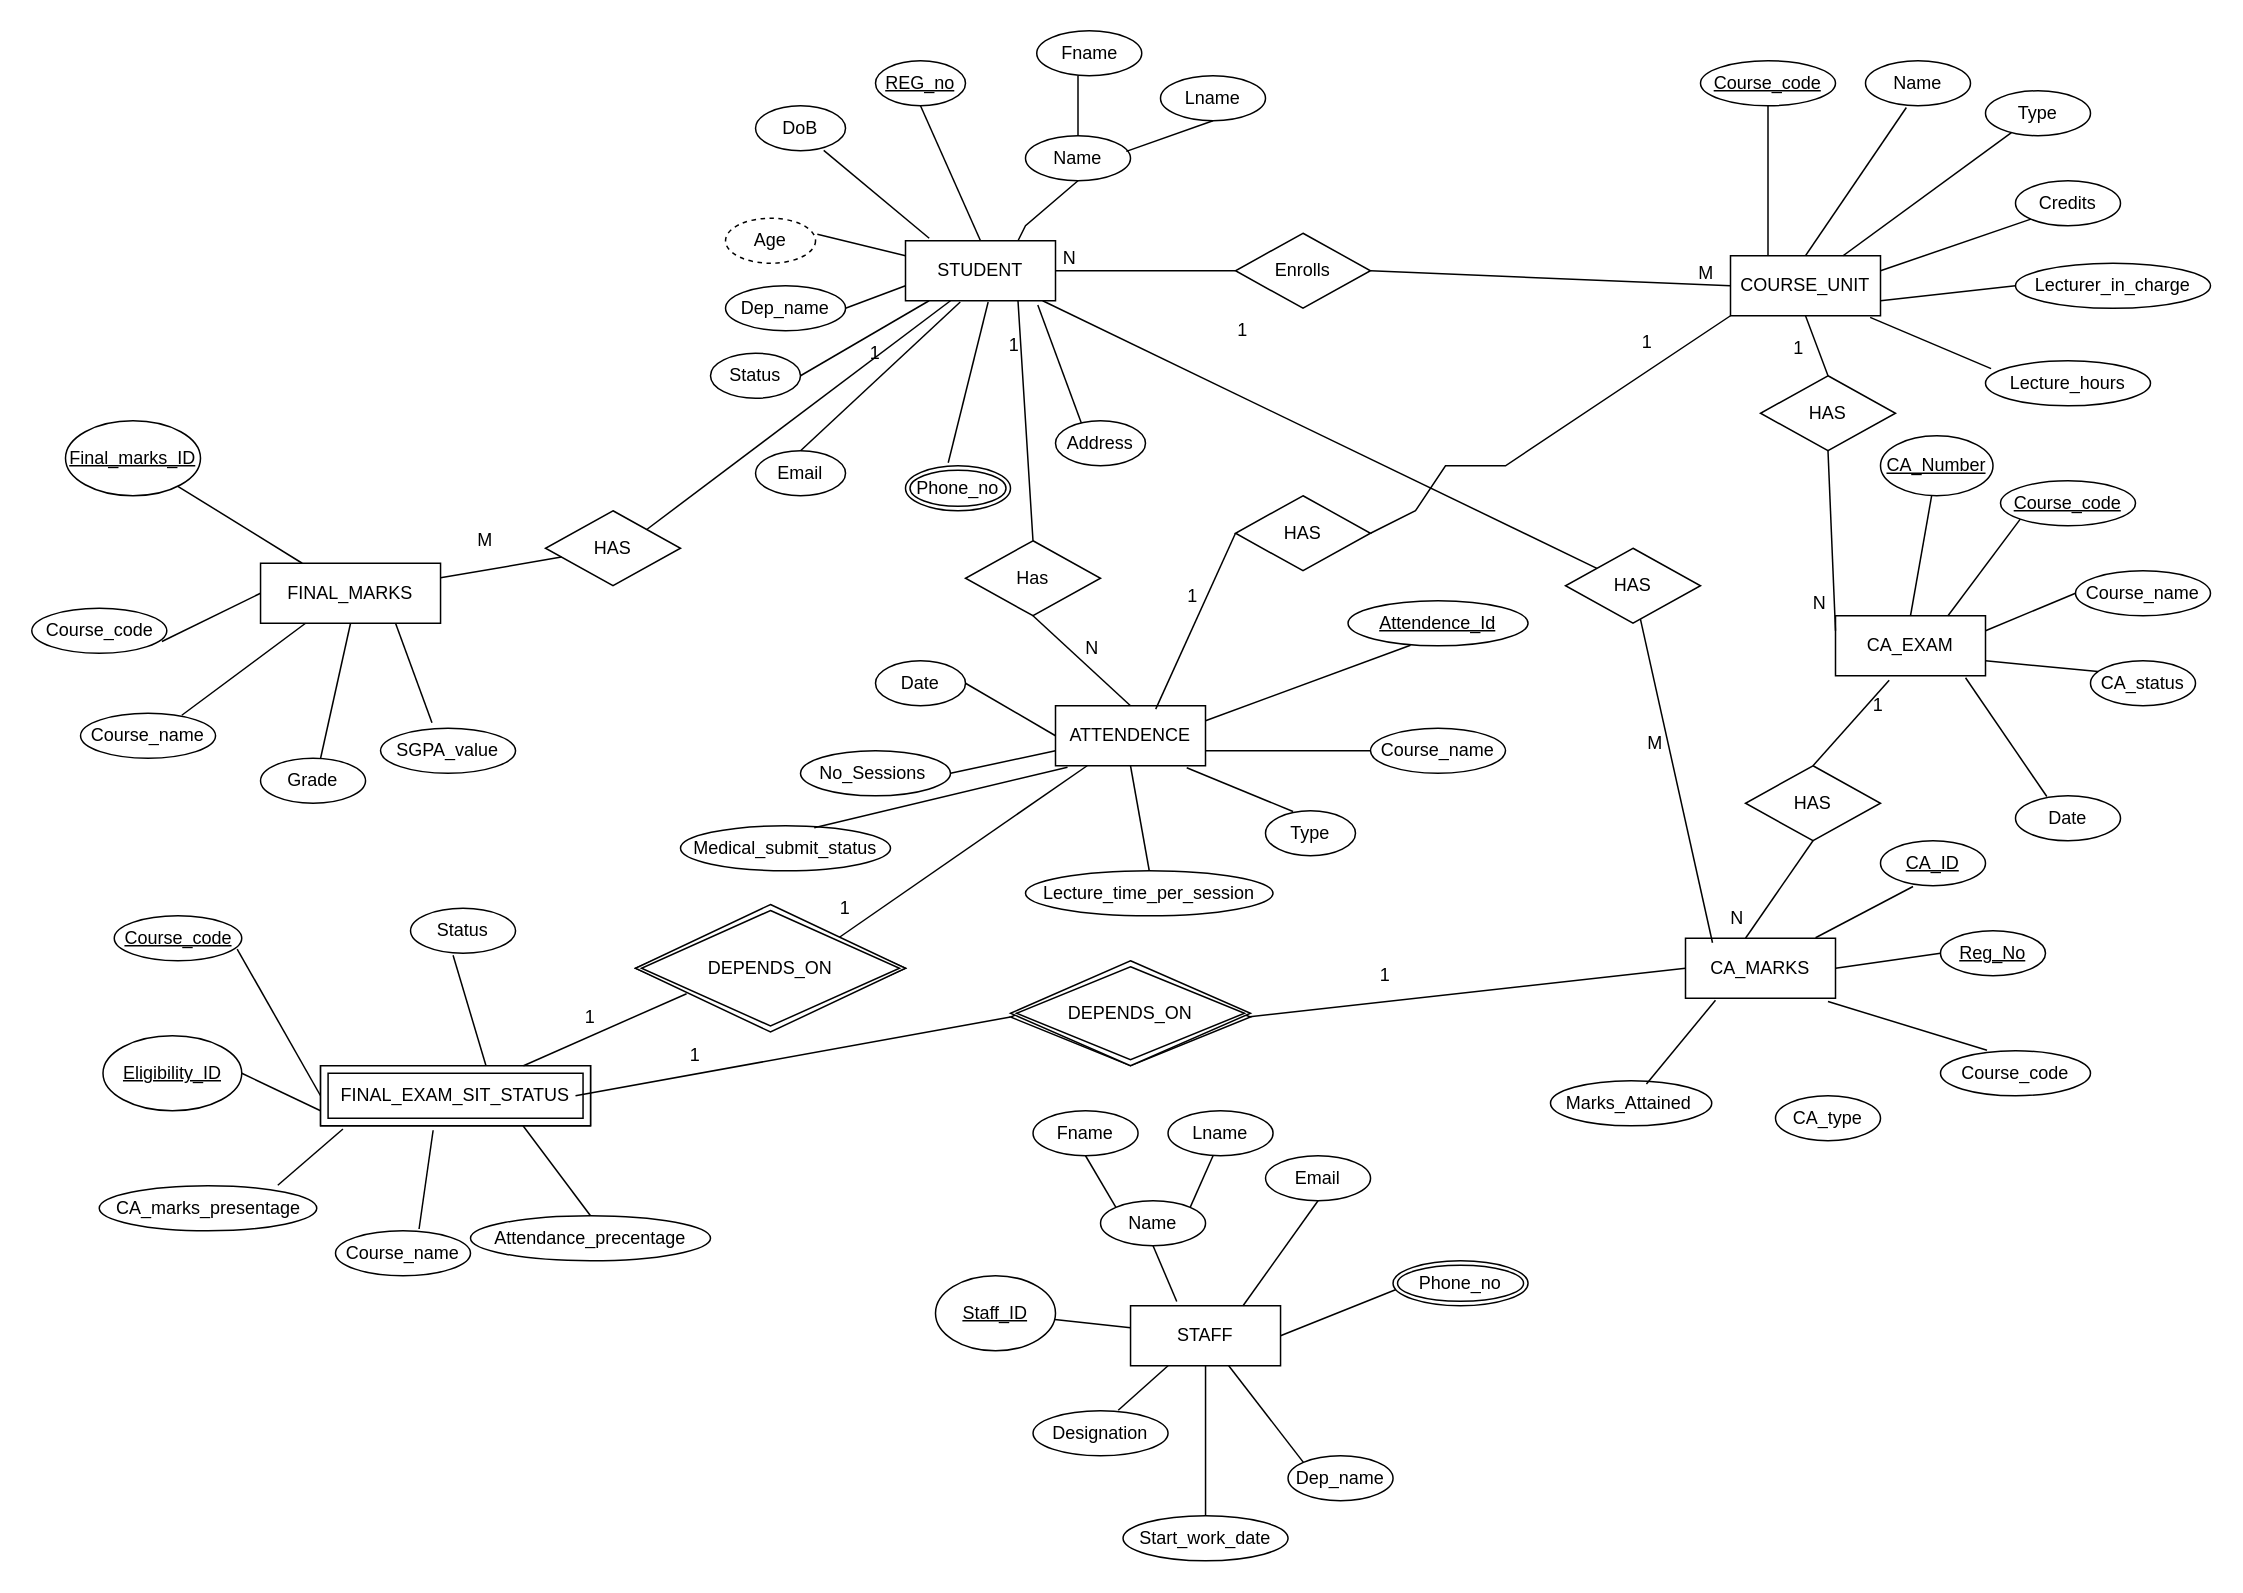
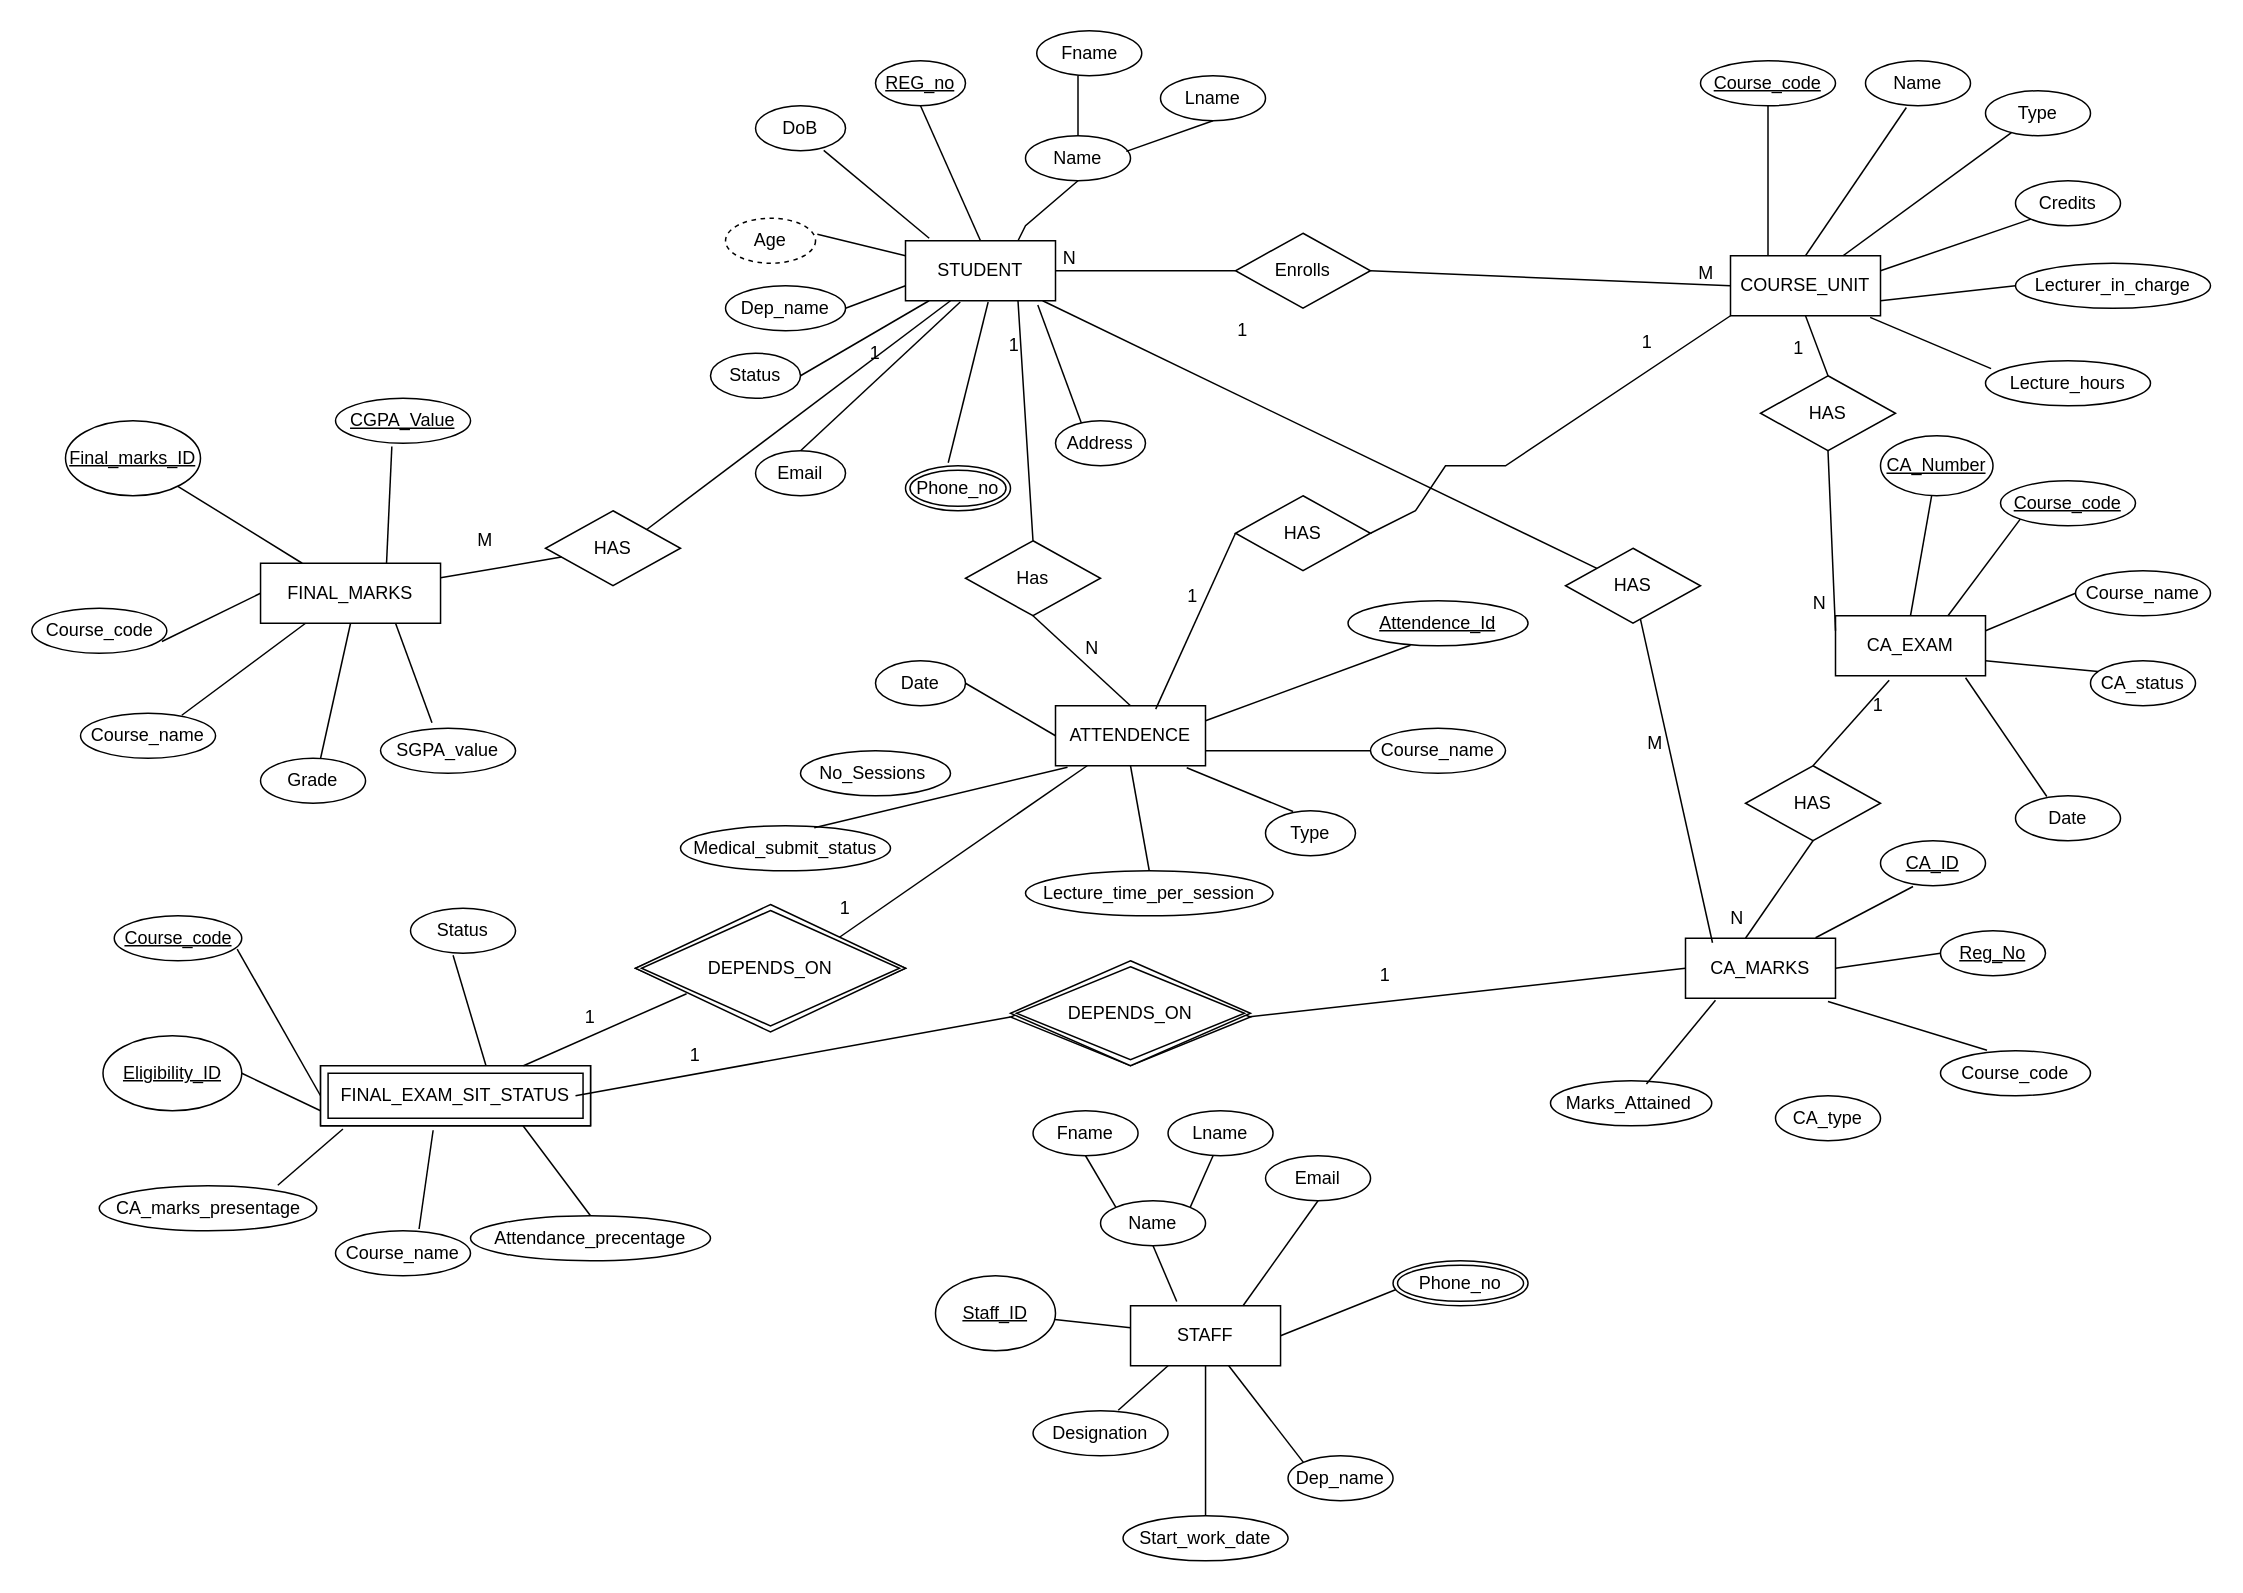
none -> (403, 421)
none -> (389, 505)
(1002, 762) -> none
